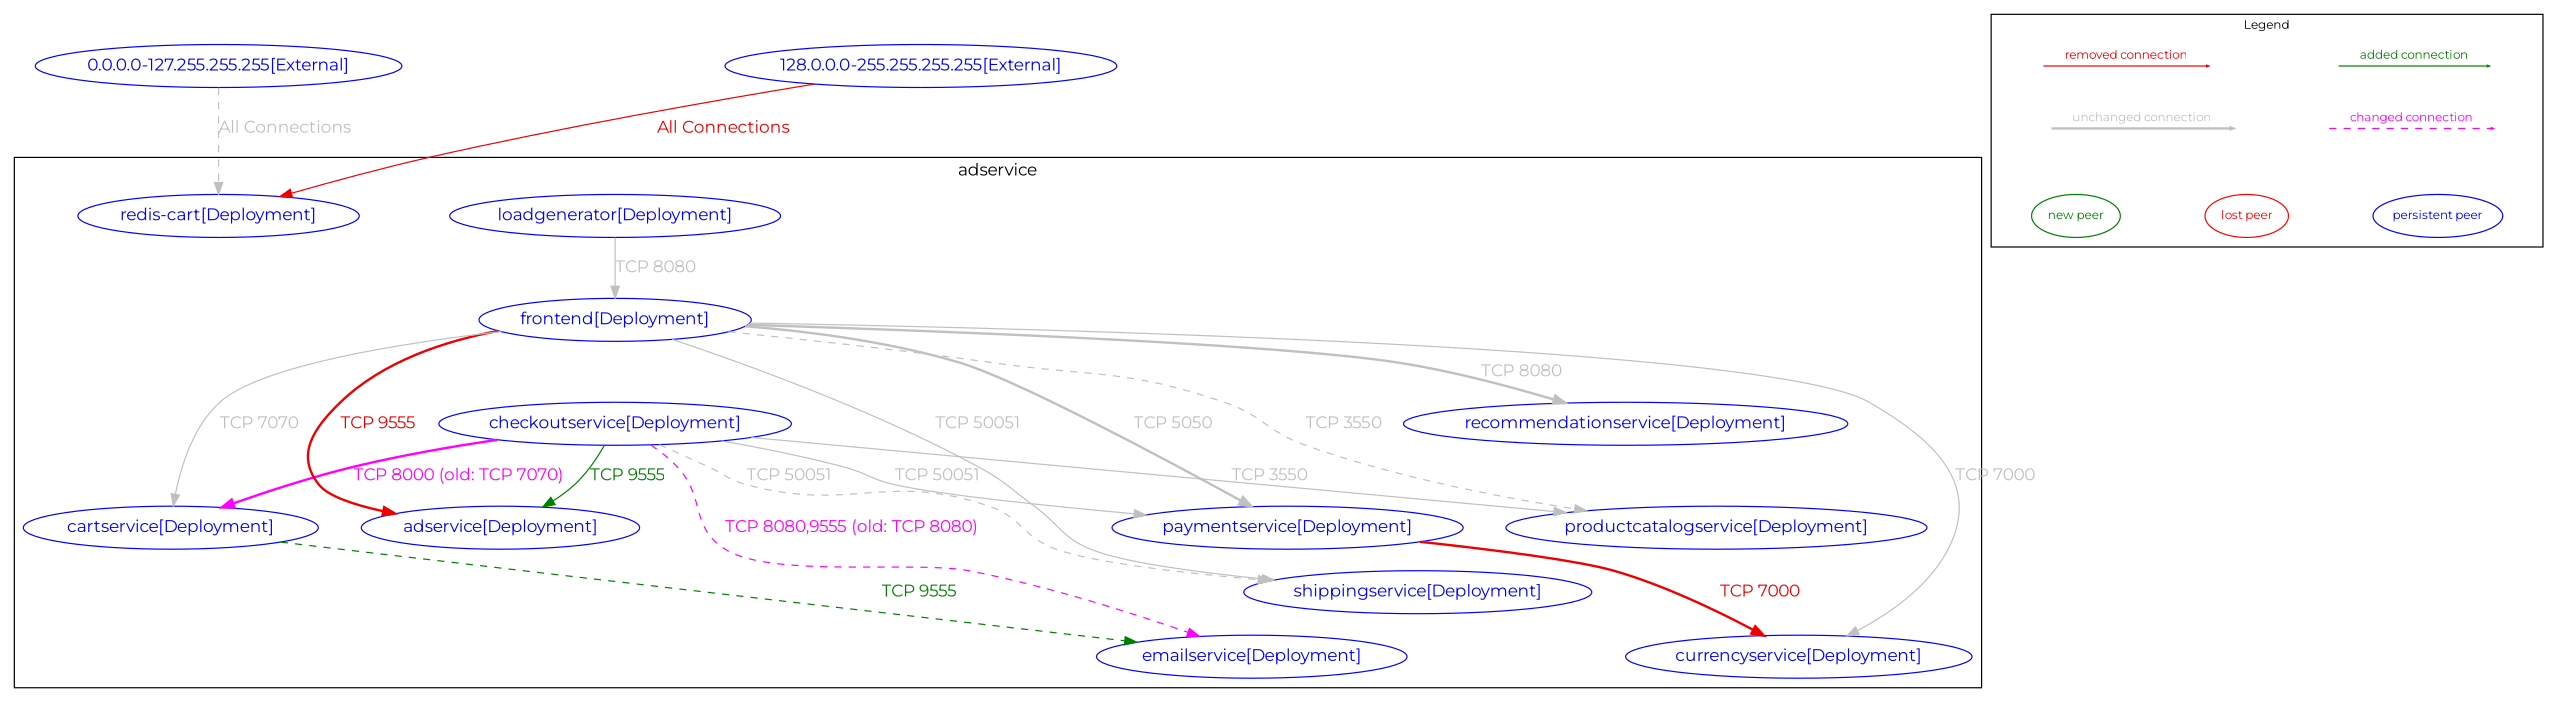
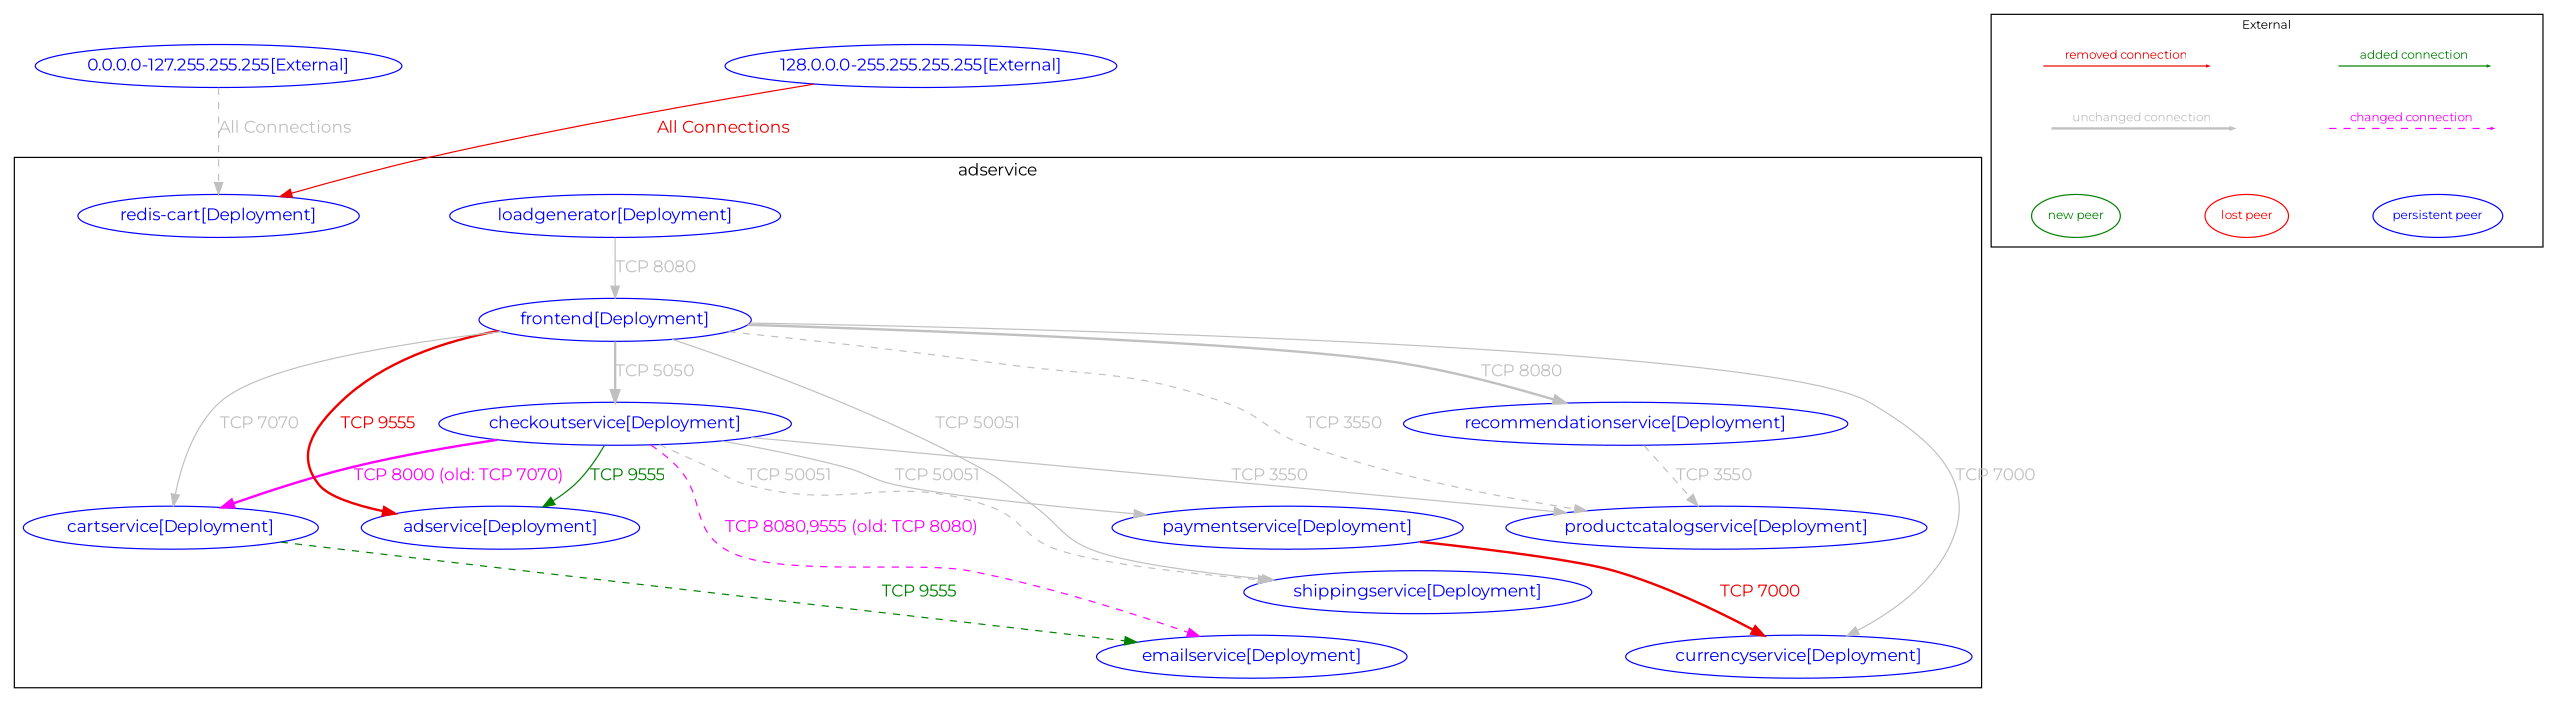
(2267, 26) -> (2267, 26)
(1004, 380) -> (615, 366)
none -> (1667, 471)
